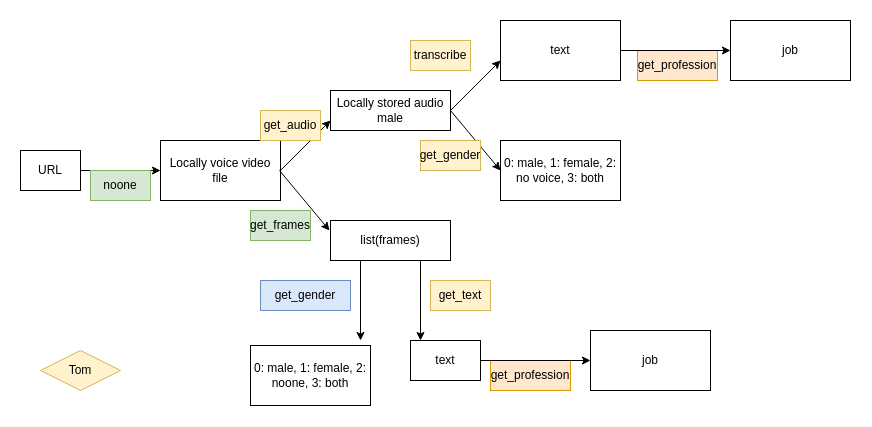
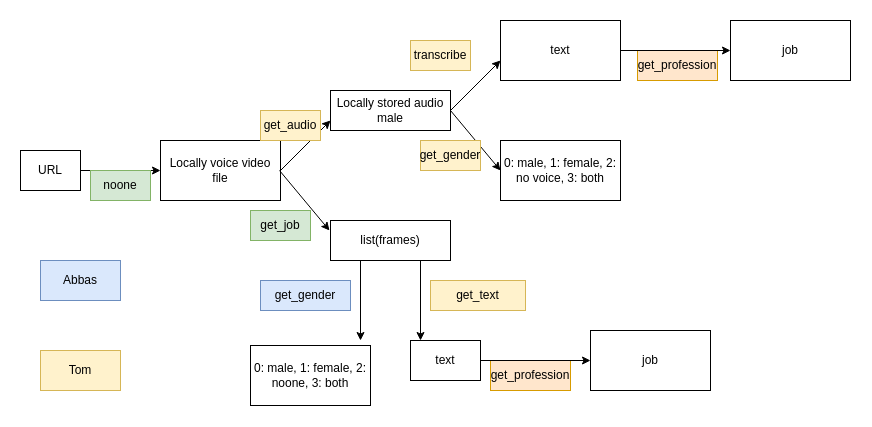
(281, 226) -> (281, 226)
none -> (81, 281)
(461, 296) -> (478, 296)
(81, 371) -> (81, 371)
